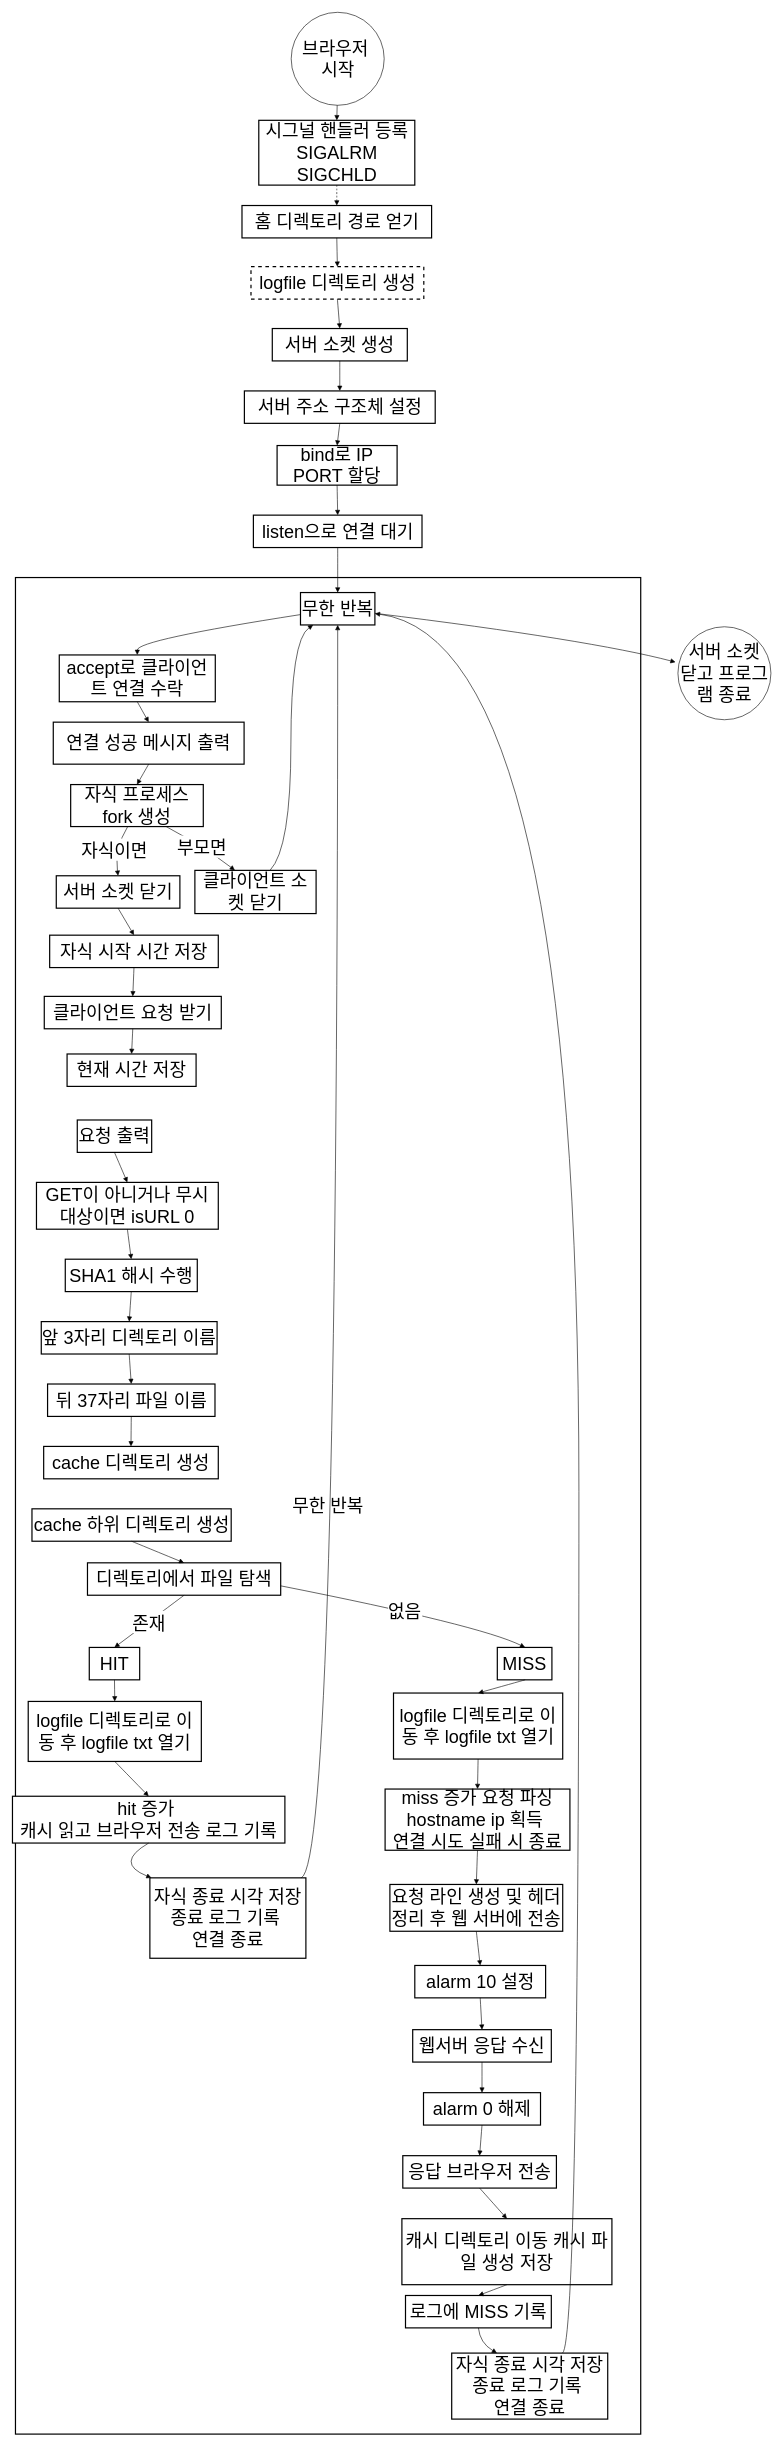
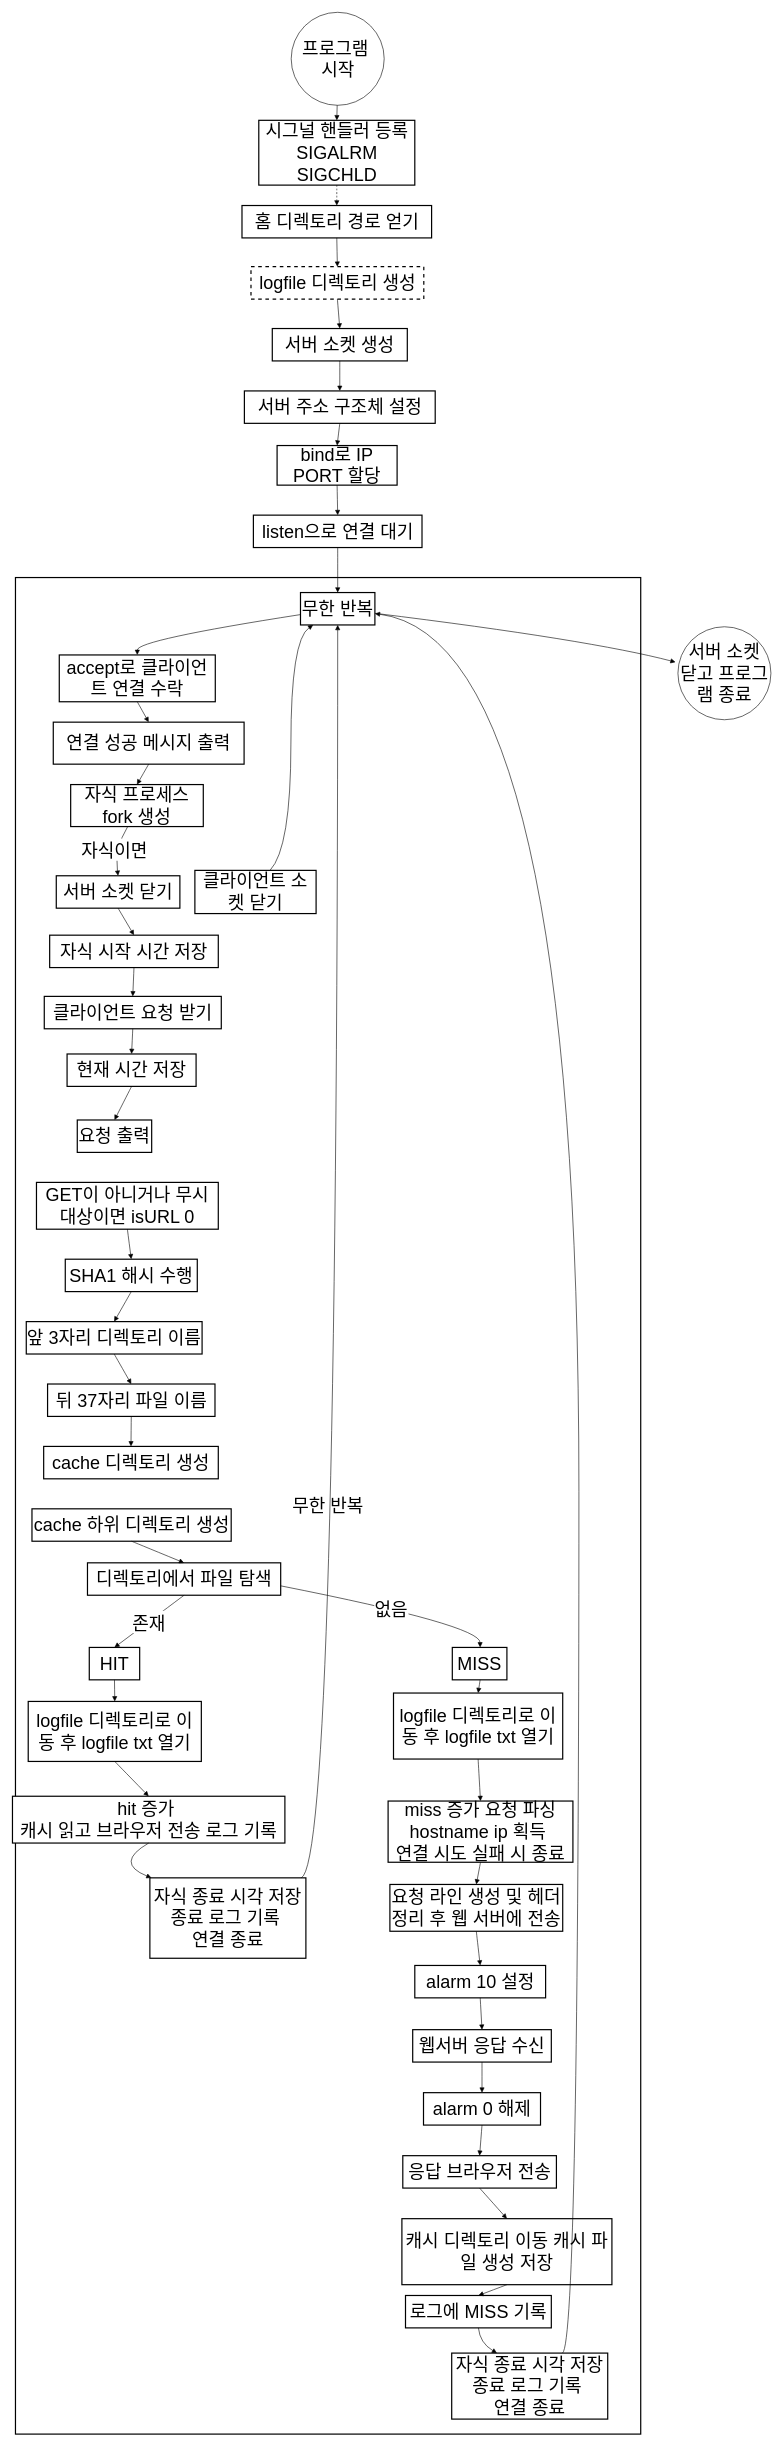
(338, 59) -> (338, 59)
(199, 846) -> none
none -> (124, 1101)
(120, 1165) -> none
(129, 1338) -> (114, 1338)
(524, 1664) -> (479, 1664)
(477, 1820) -> (480, 1832)
